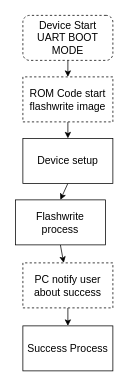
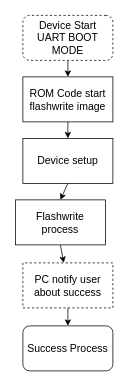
(68, 99) -> (68, 99)
(68, 348) -> (68, 348)
